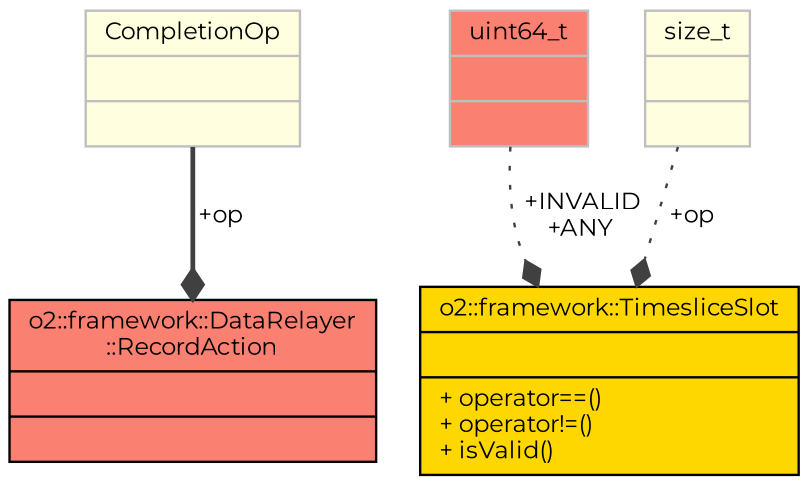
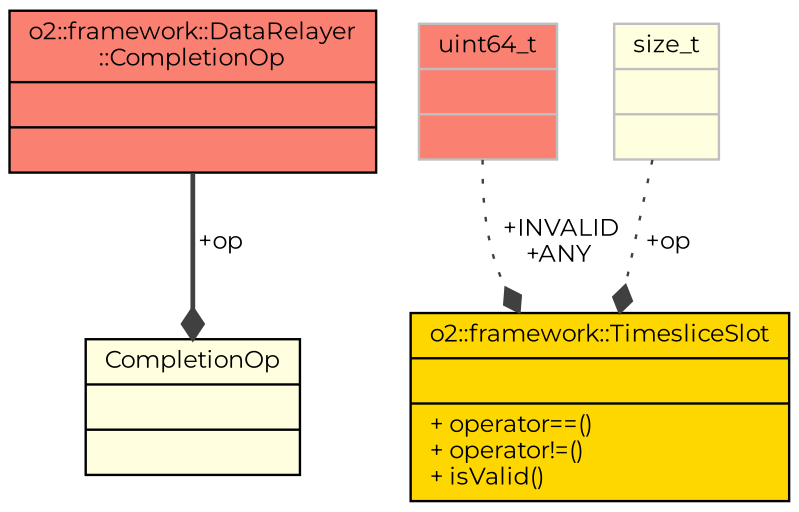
(193, 79) -> (193, 407)
(193, 208) -> (193, 241)
(193, 348) -> (193, 58)
